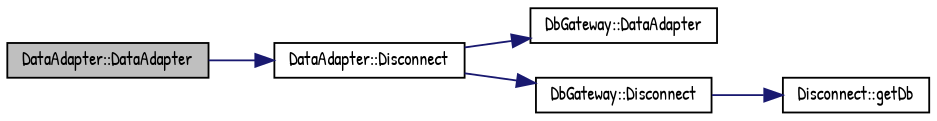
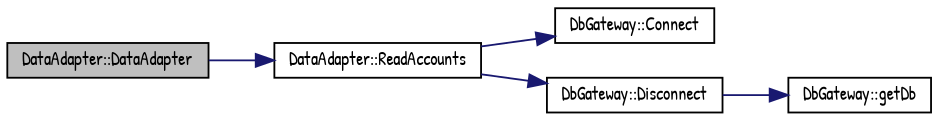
(624, 26) -> (635, 26)
(369, 60) -> (378, 60)
(856, 95) -> (860, 95)
